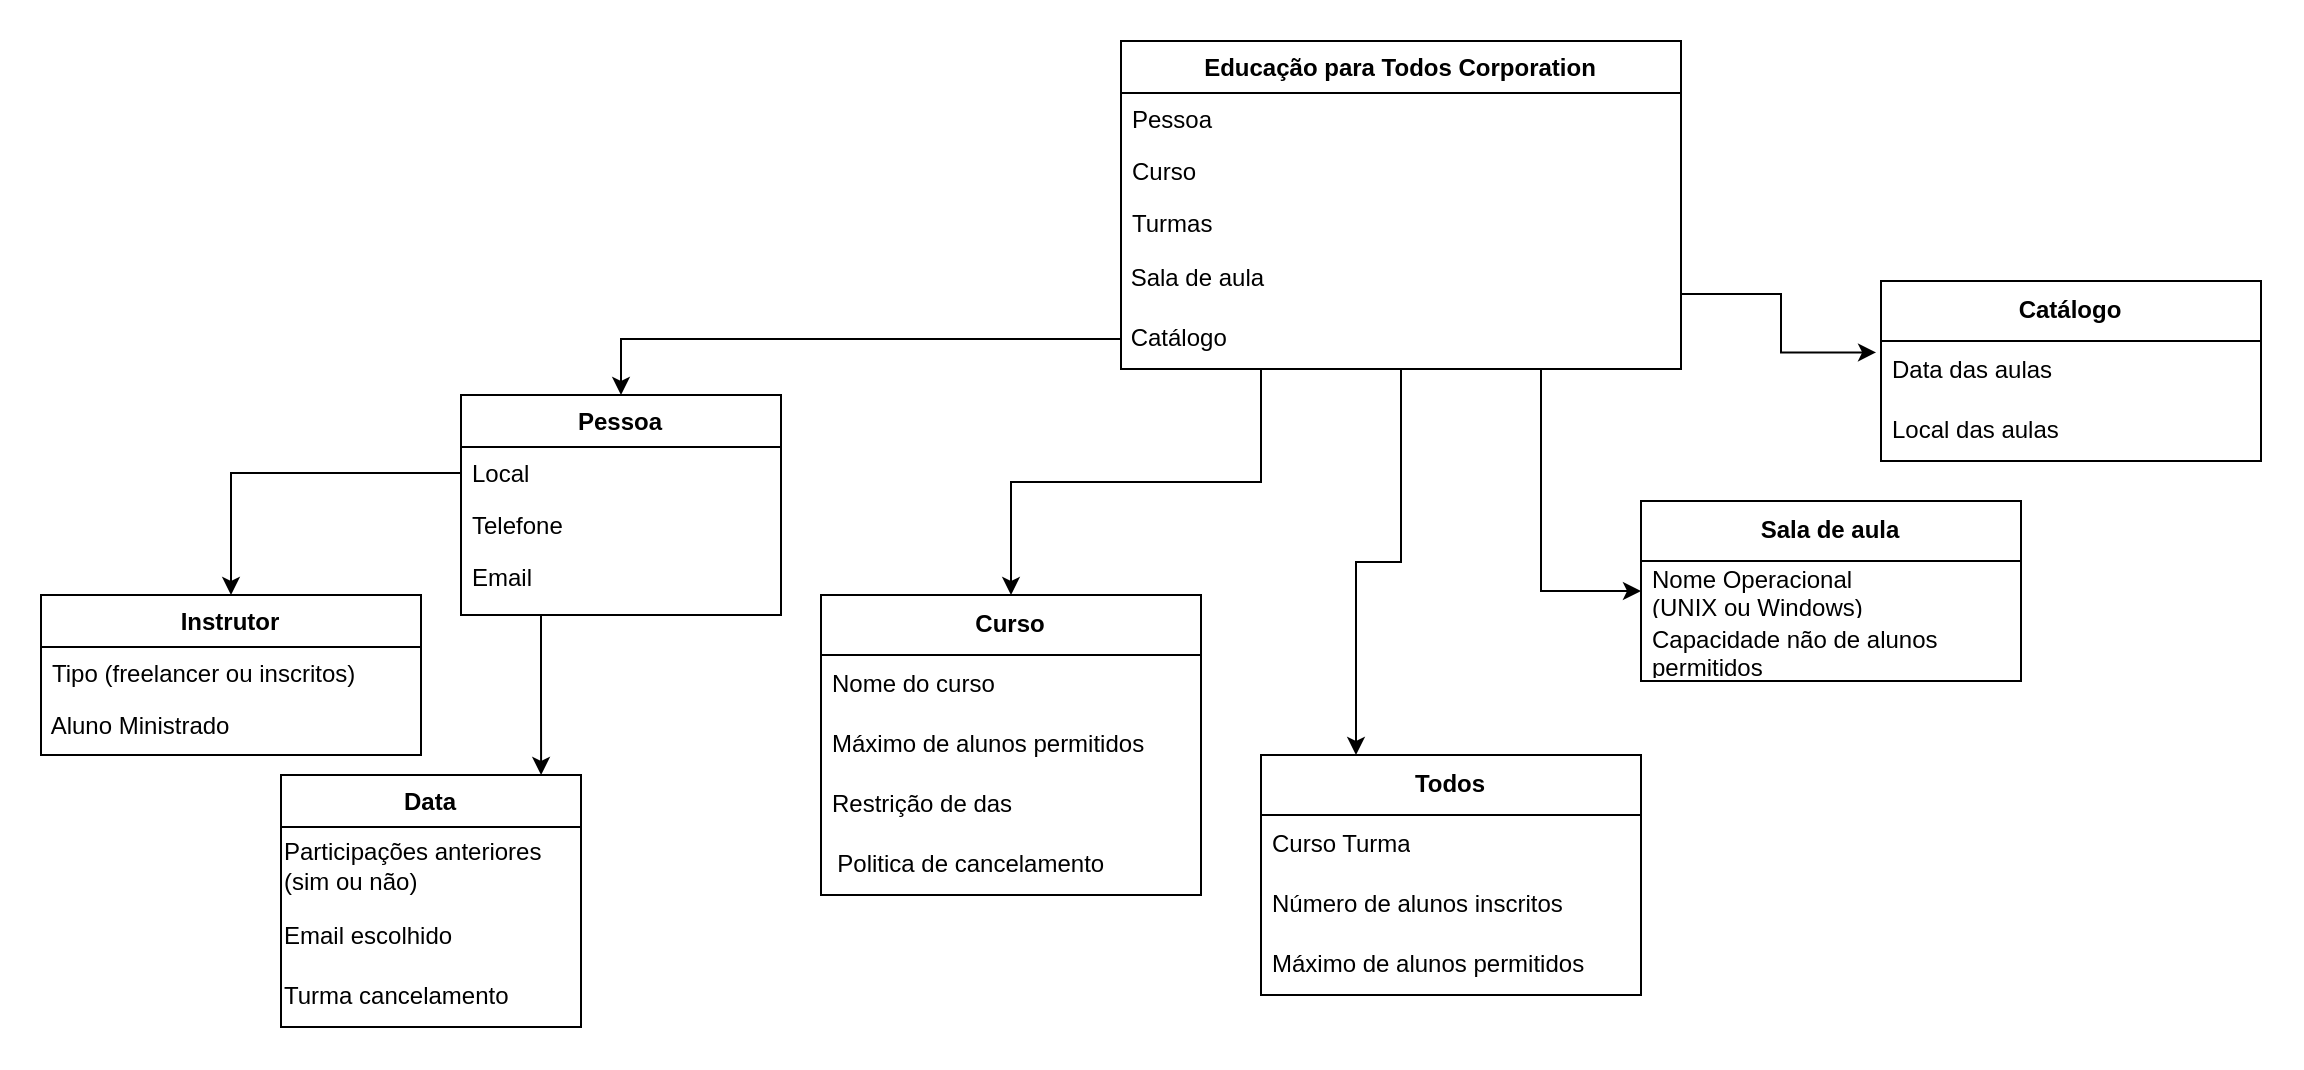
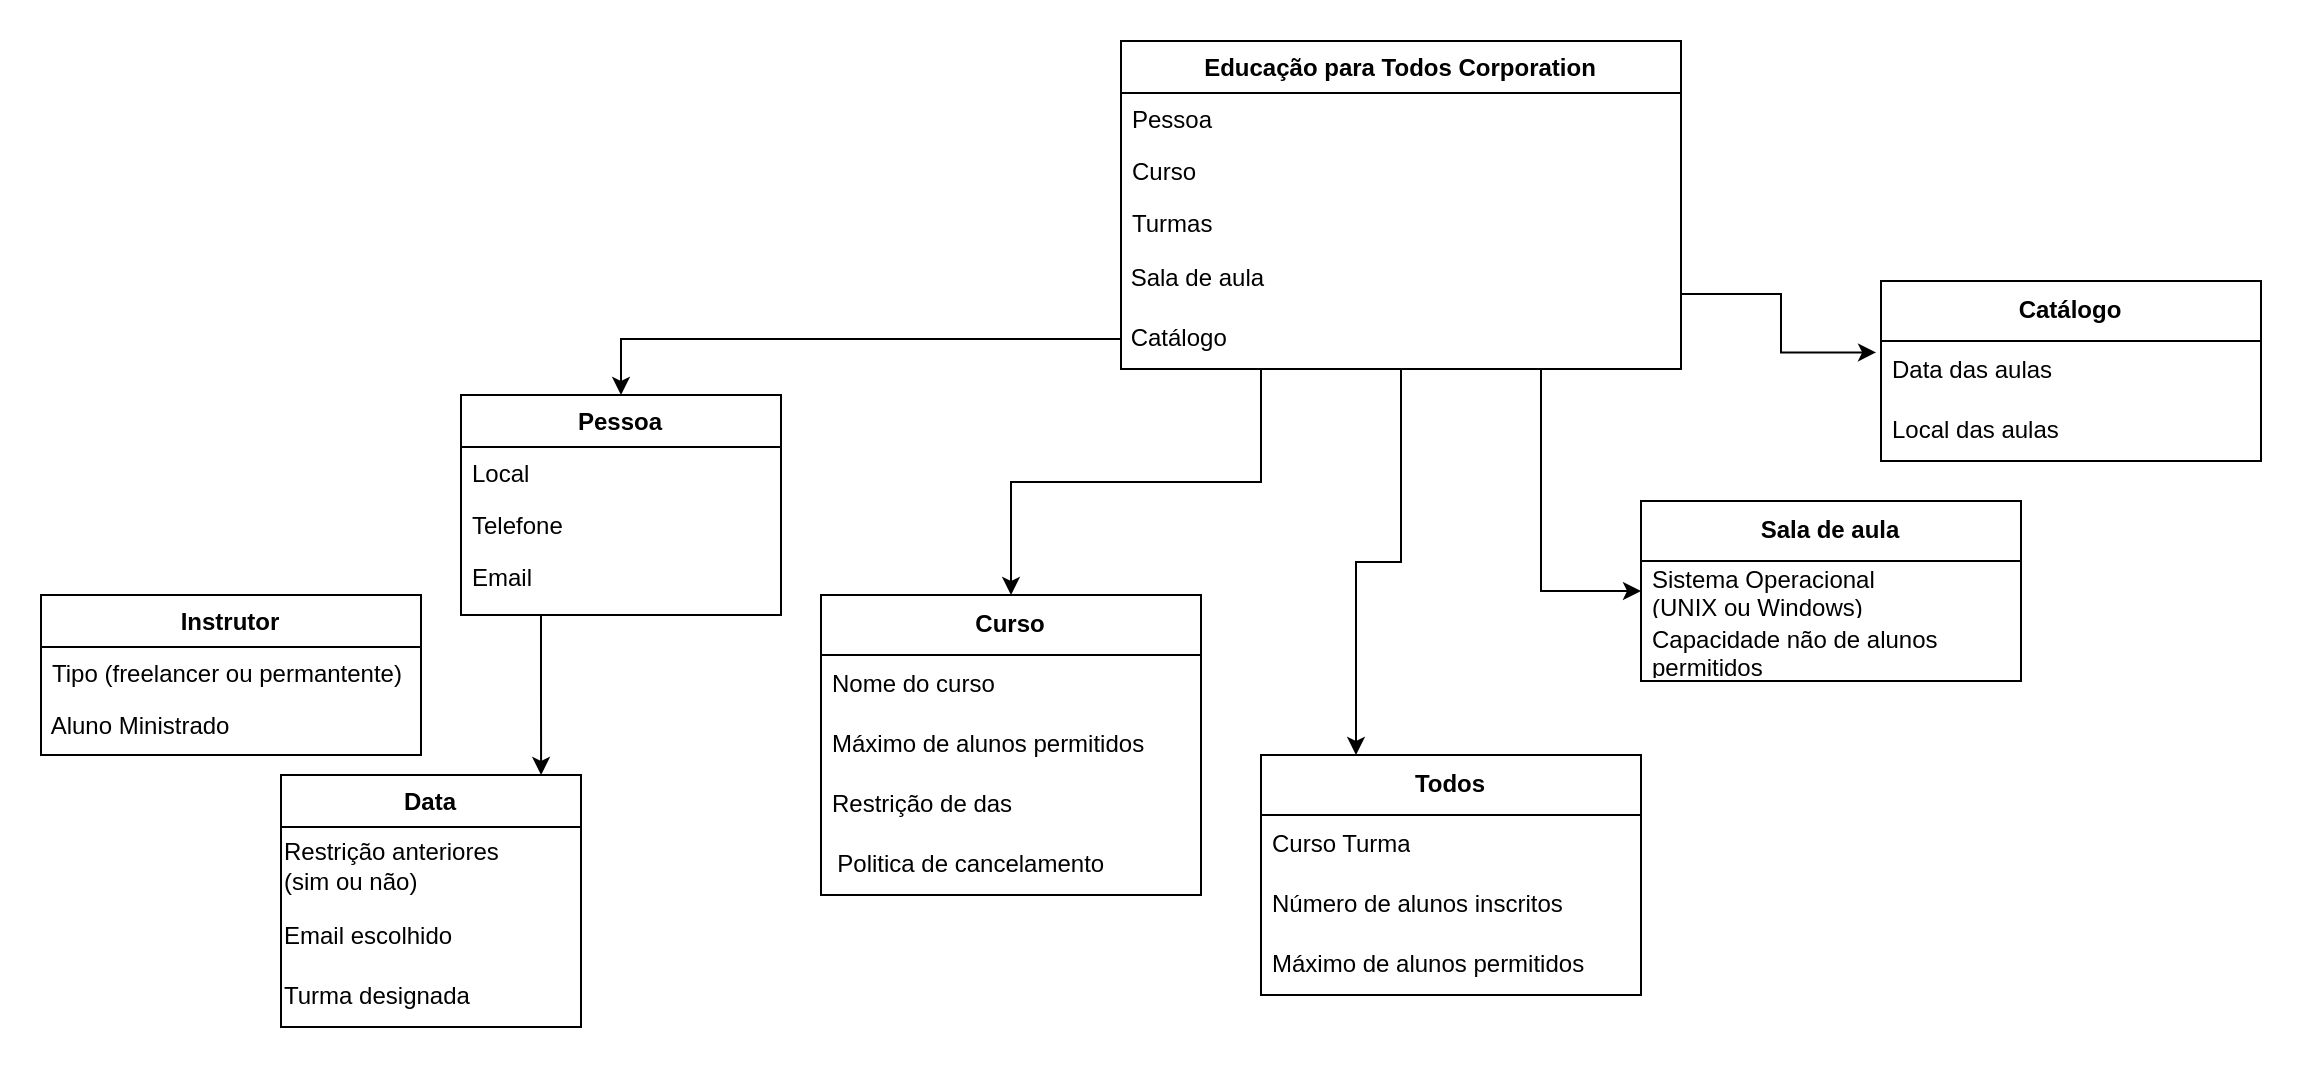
(290, 473) -> none
(1758, 591) -> (1768, 591)
(232, 674) -> (251, 674)
(434, 867) -> (410, 867)
(400, 997) -> (380, 997)
